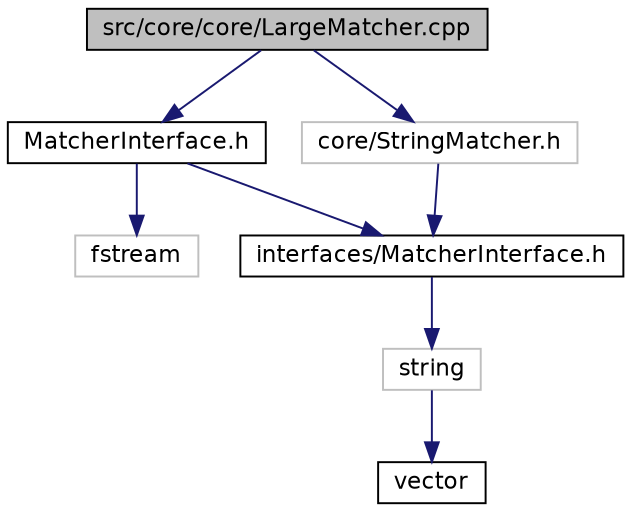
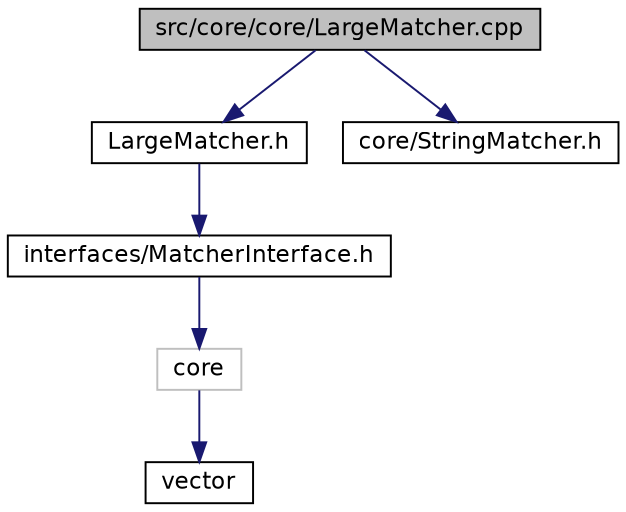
(137, 143) -> (199, 143)
(440, 143) -> (481, 143)
(436, 190) -> none
(137, 256) -> none
(432, 369) -> (199, 369)
